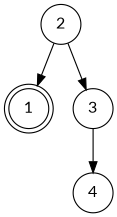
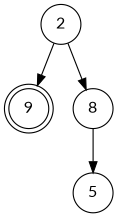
(29, 109) -> (29, 109)
(93, 109) -> (93, 109)
(93, 193) -> (93, 193)
